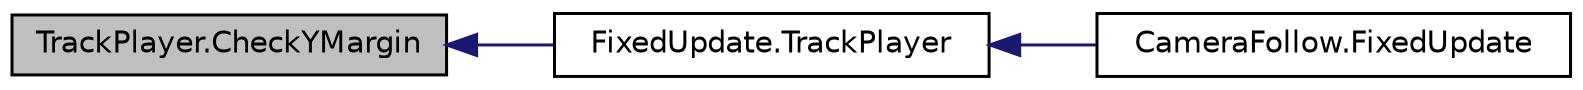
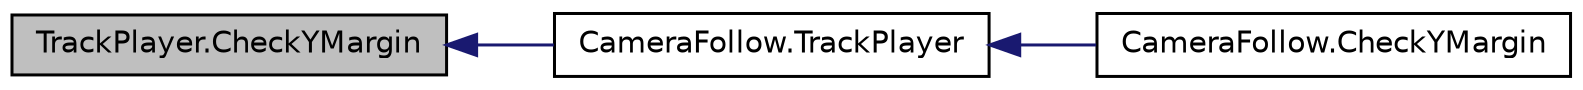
(772, 45) -> (772, 45)
(1334, 45) -> (1334, 45)
